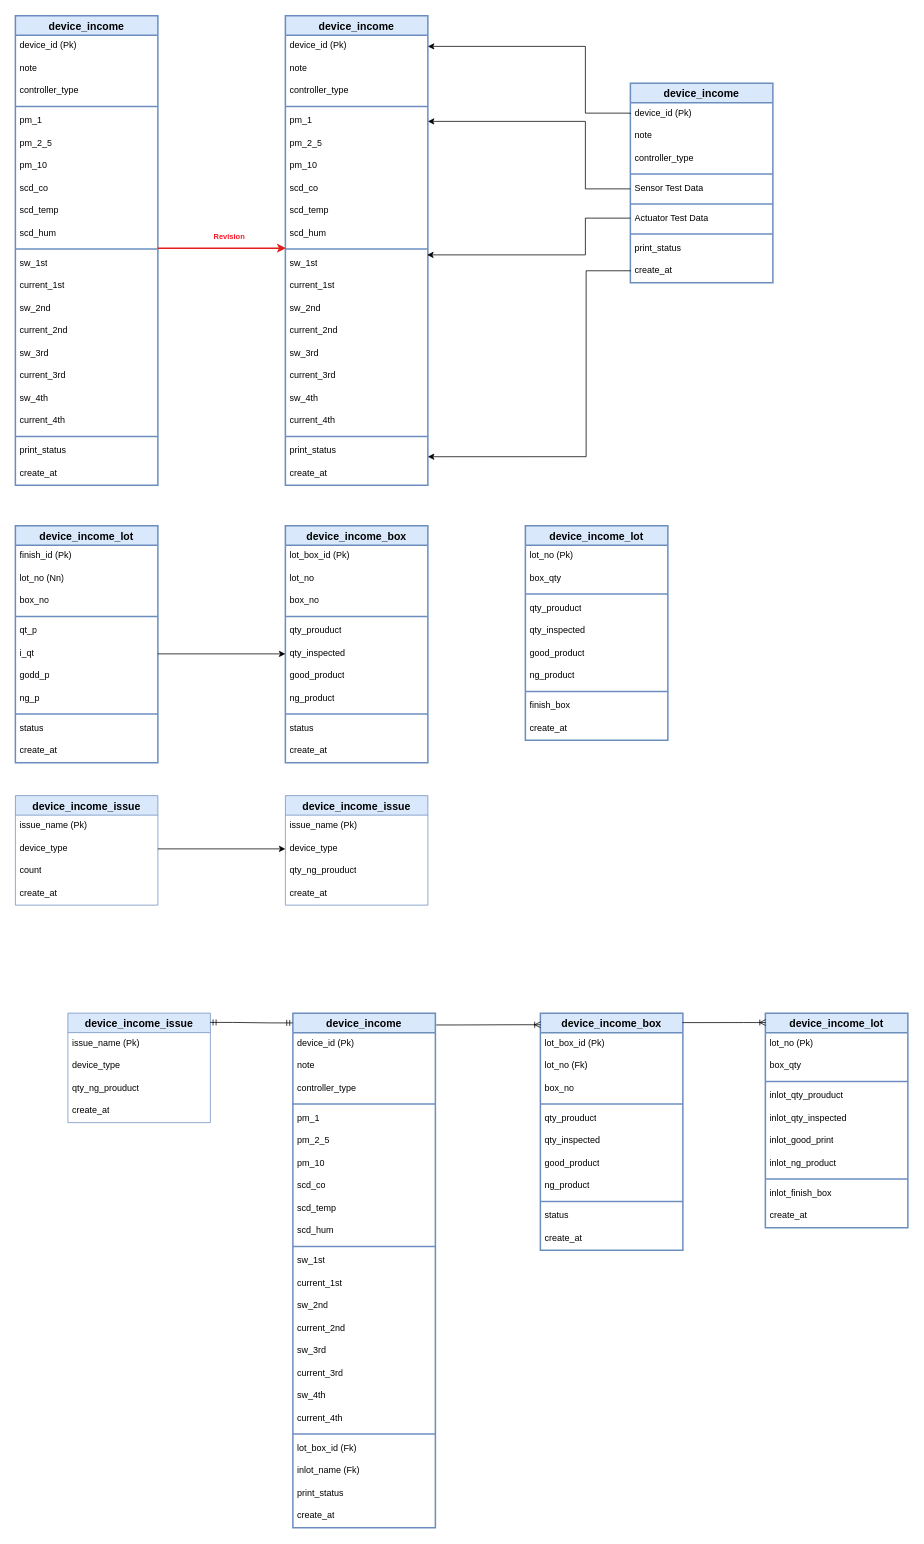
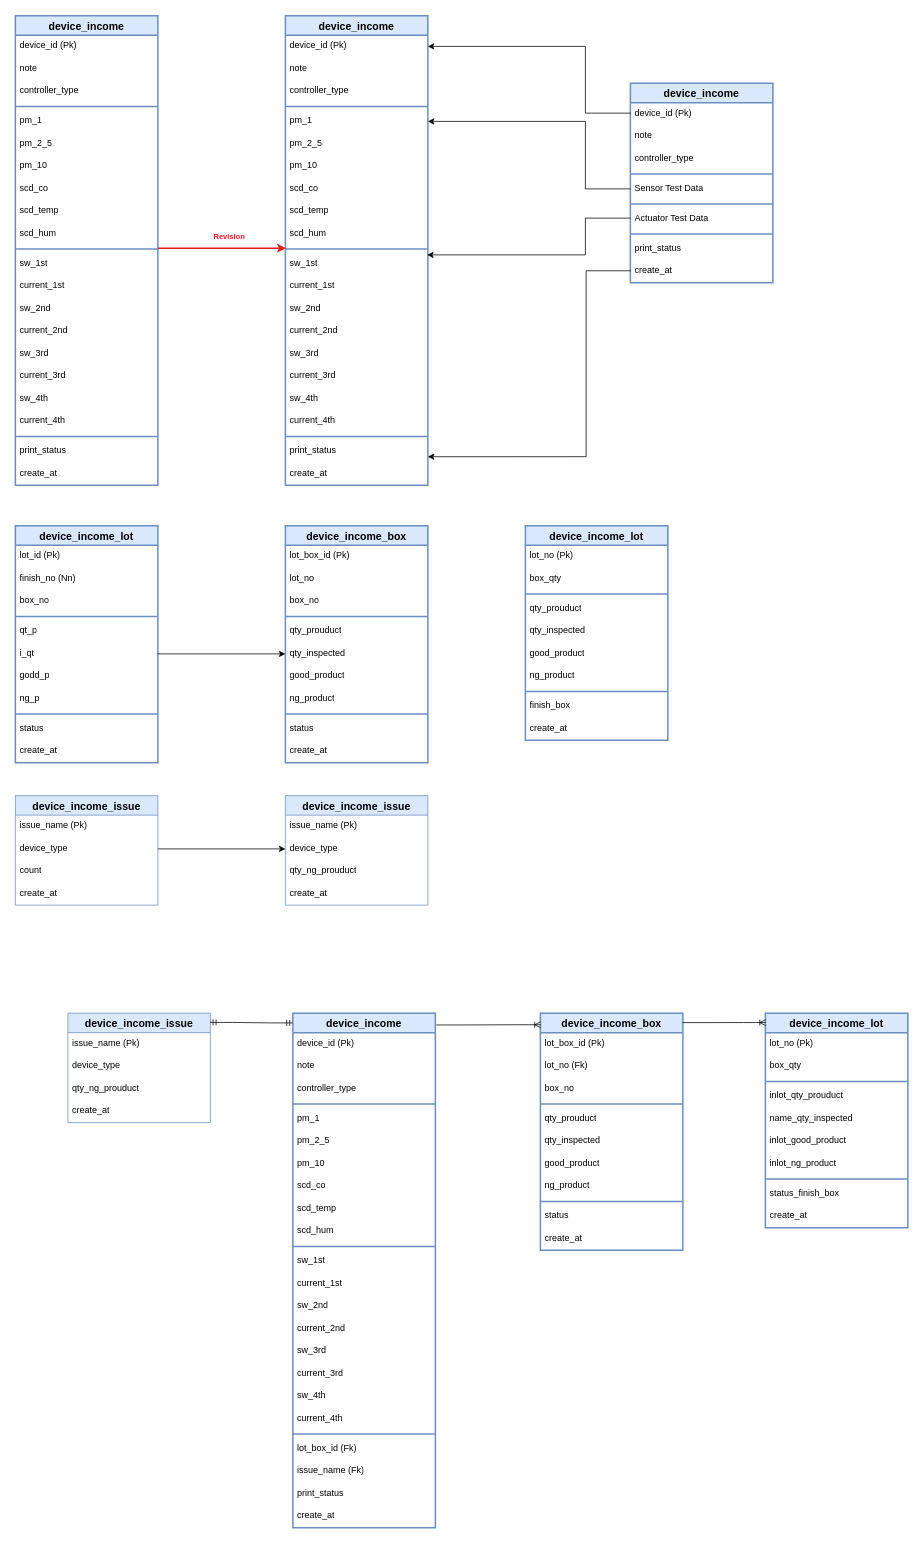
(50, 556) -> (44, 556)
(45, 578) -> (52, 578)
(814, 1118) -> (814, 1118)
(807, 1141) -> (813, 1141)
(806, 1193) -> (810, 1193)
(332, 1471) -> (333, 1471)
